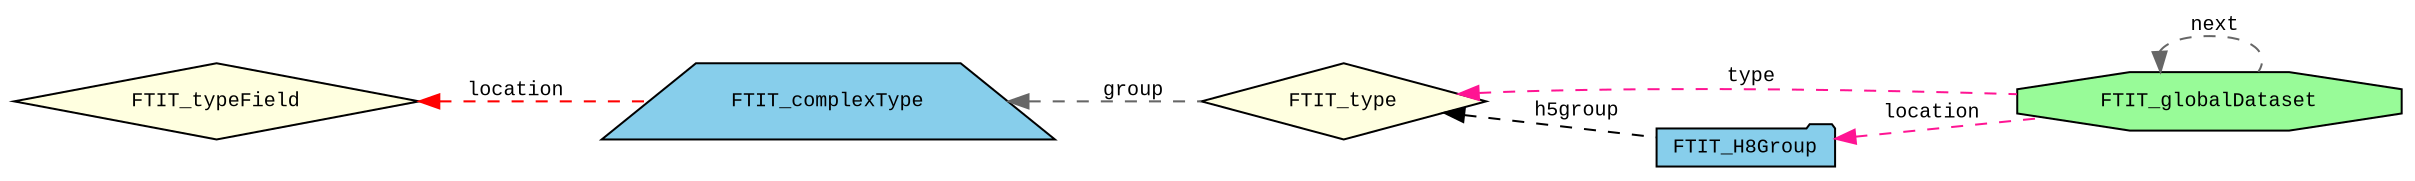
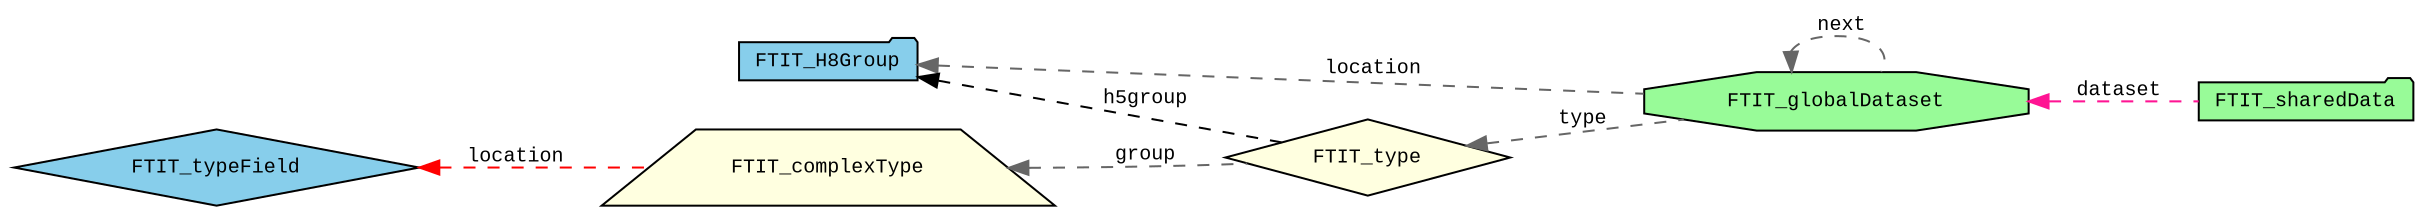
(1748, 89) -> (1585, 131)
(217, 101) -> (217, 168)
(828, 101) -> (828, 168)
none -> (2306, 101)
(1560, 126) -> (1110, 112)
(1950, 127) -> (1291, 80)
